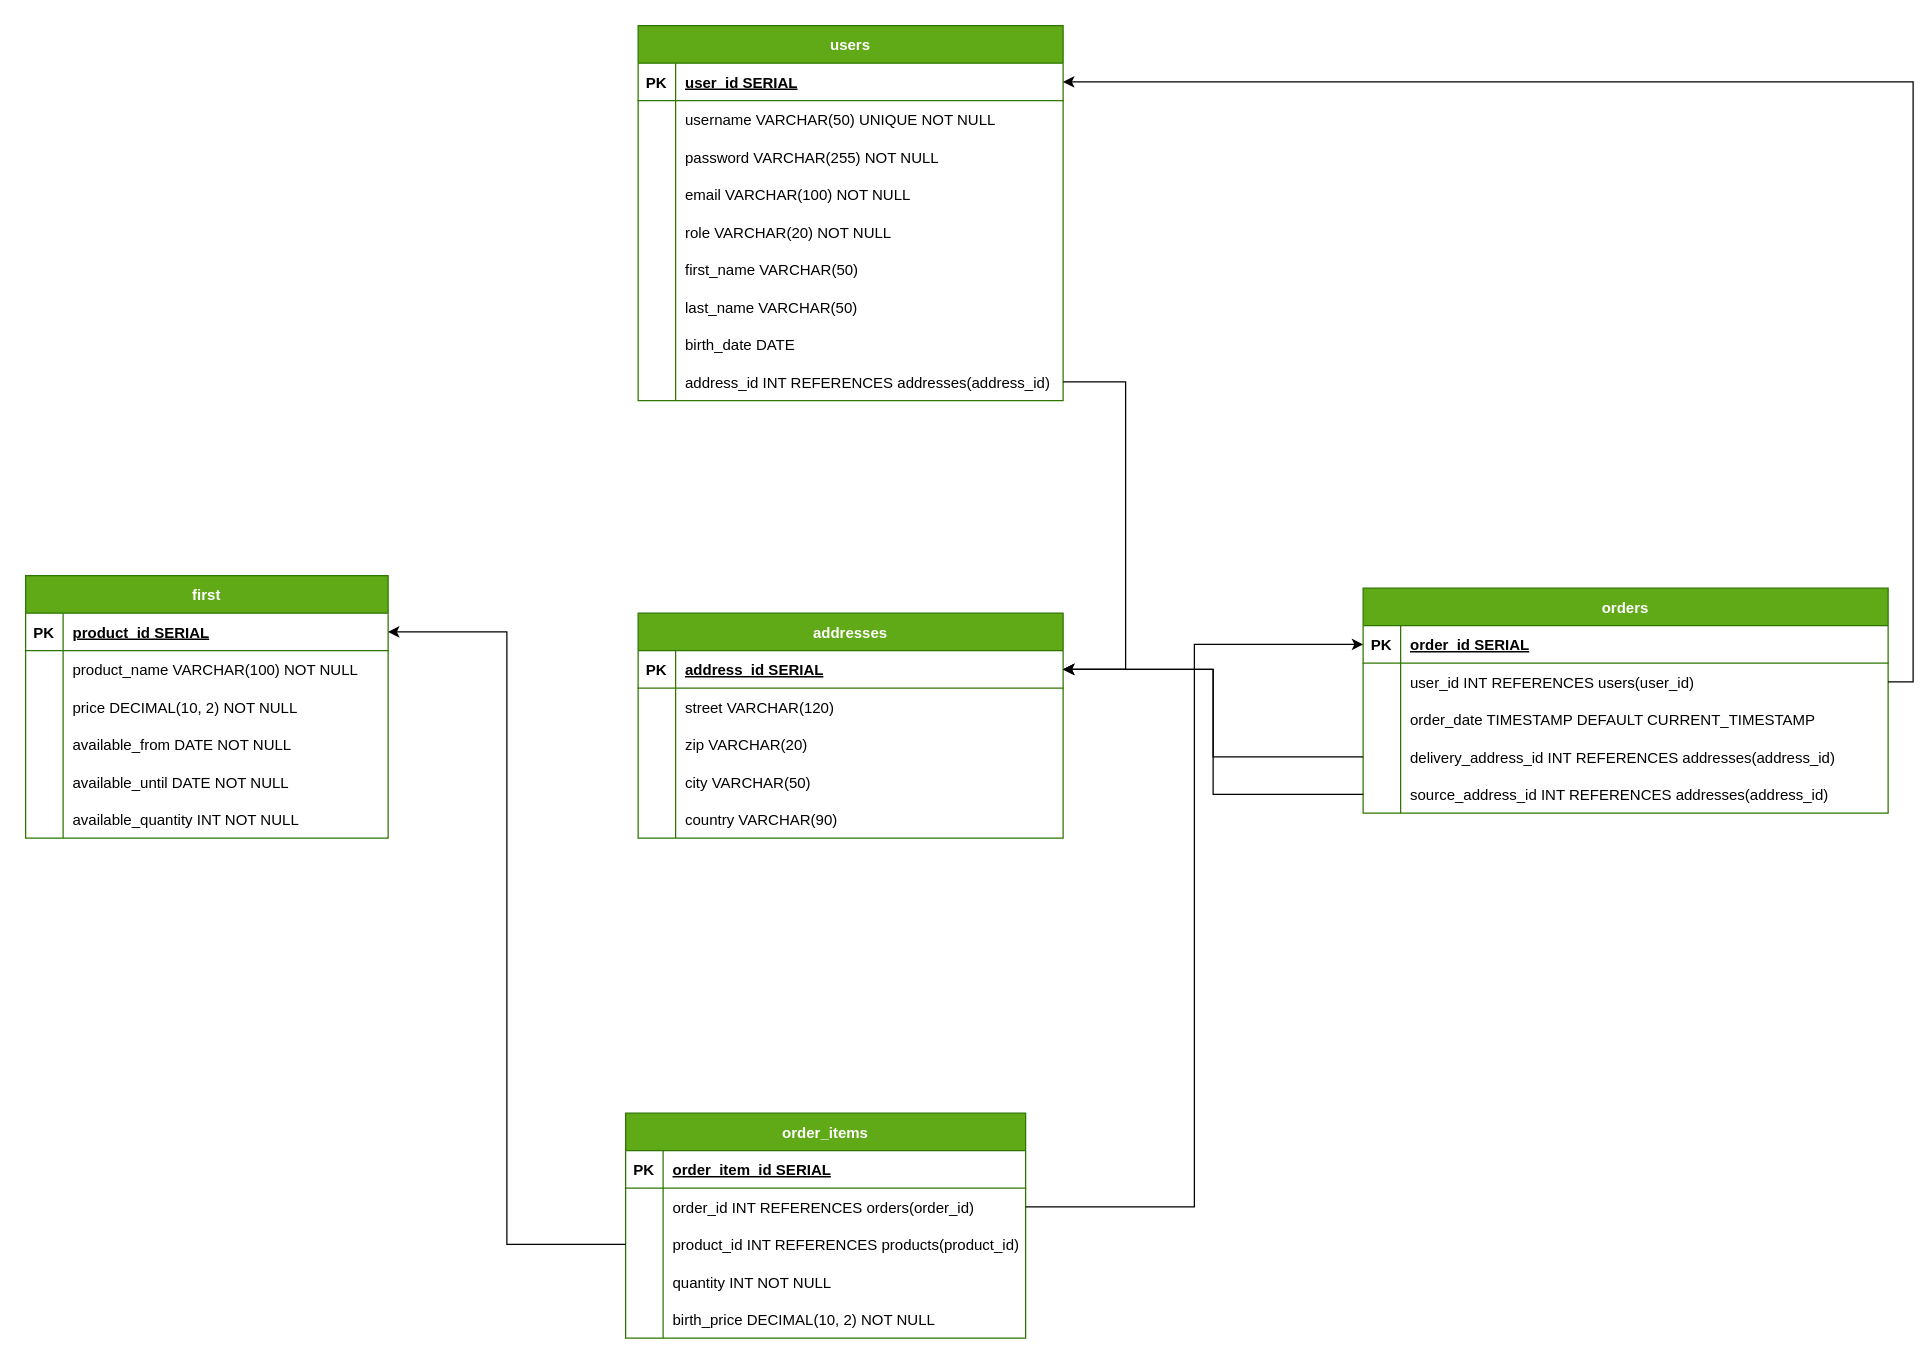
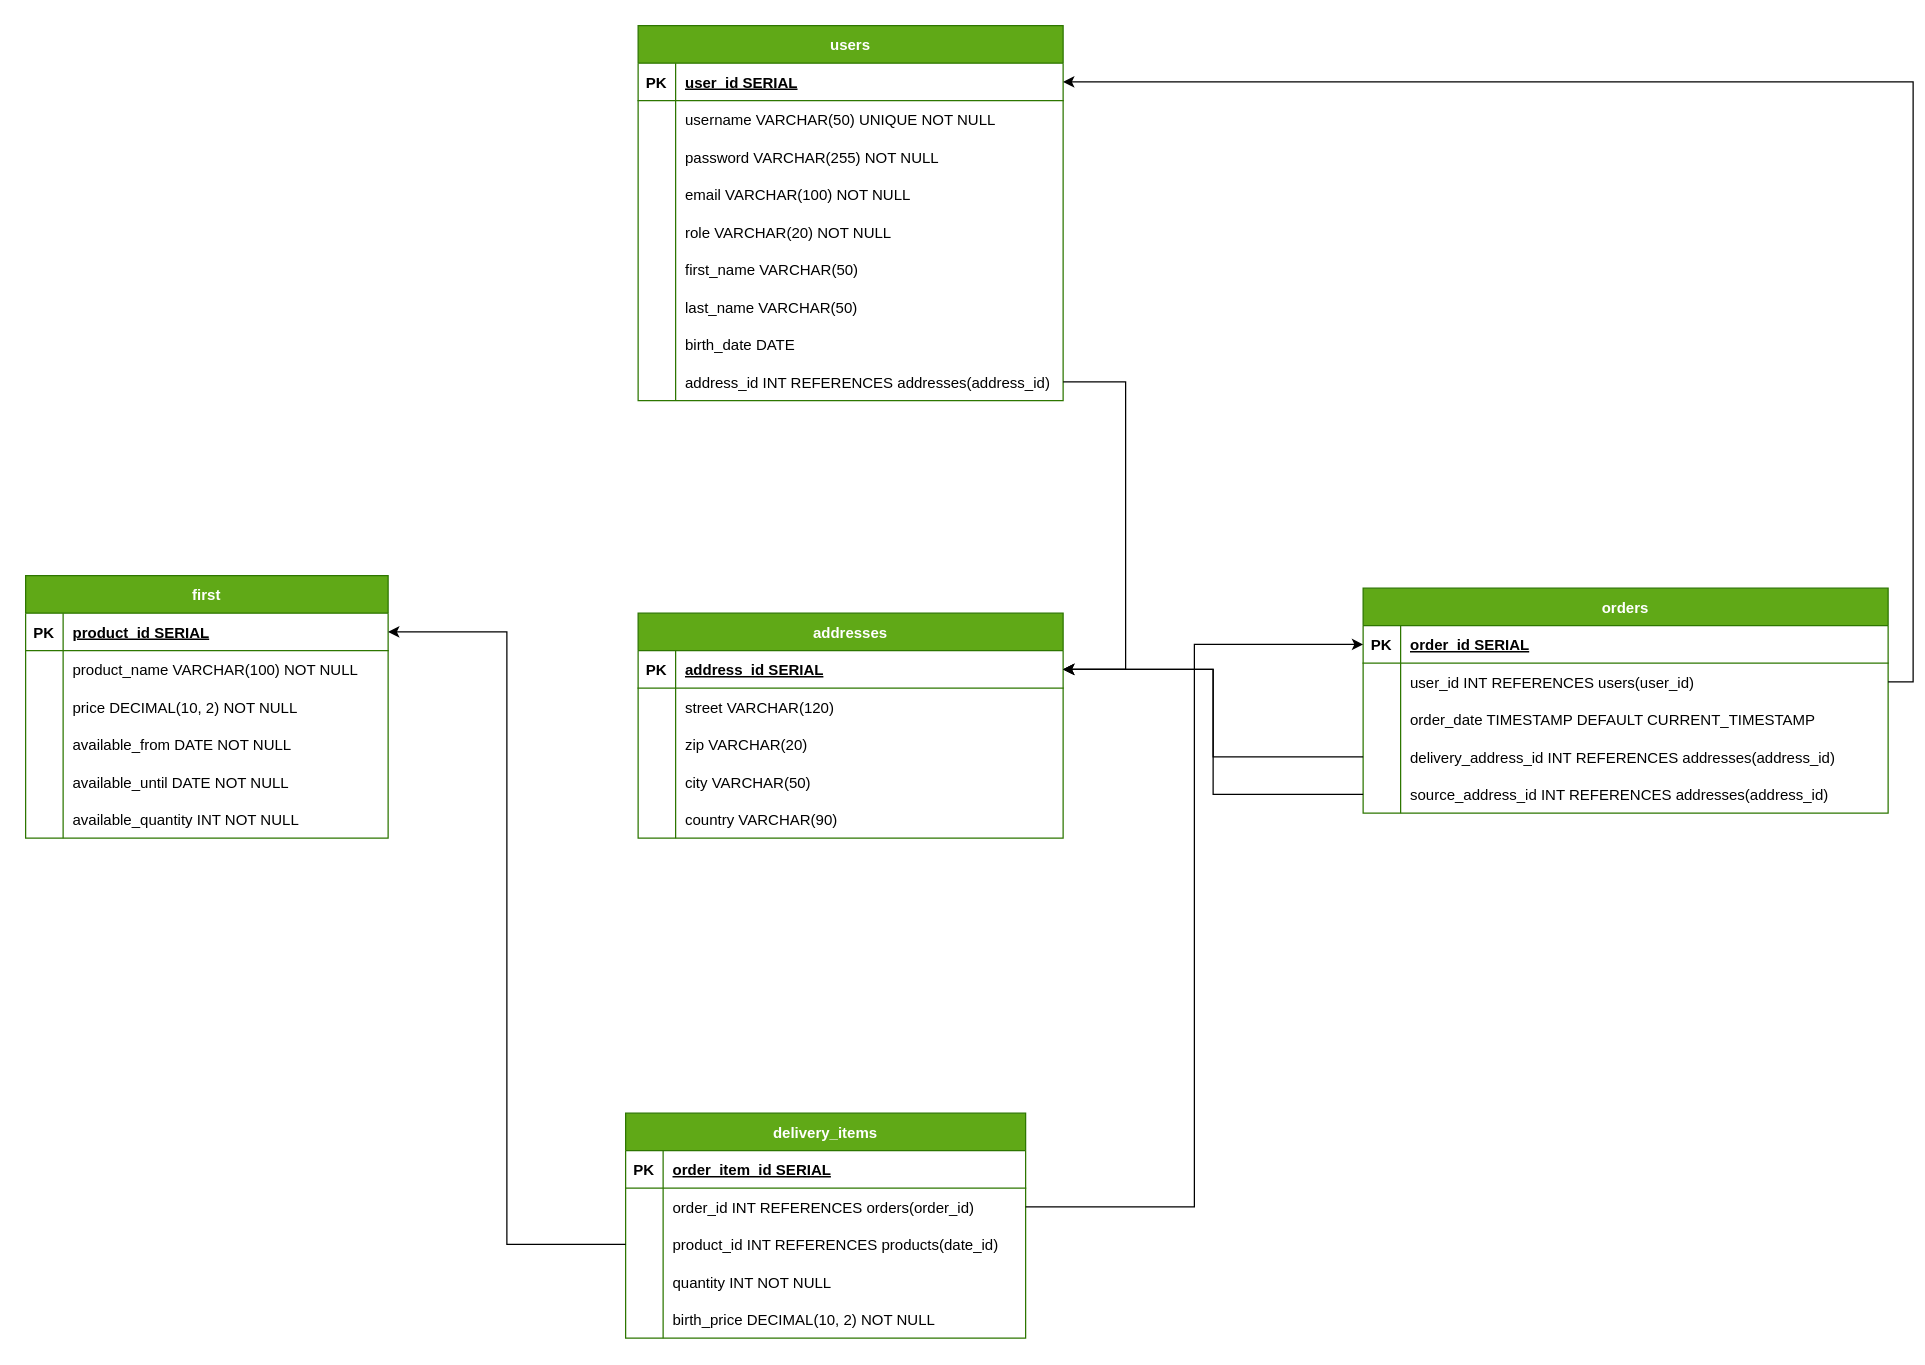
(825, 1133) -> (825, 1133)
(856, 1245) -> (843, 1245)
